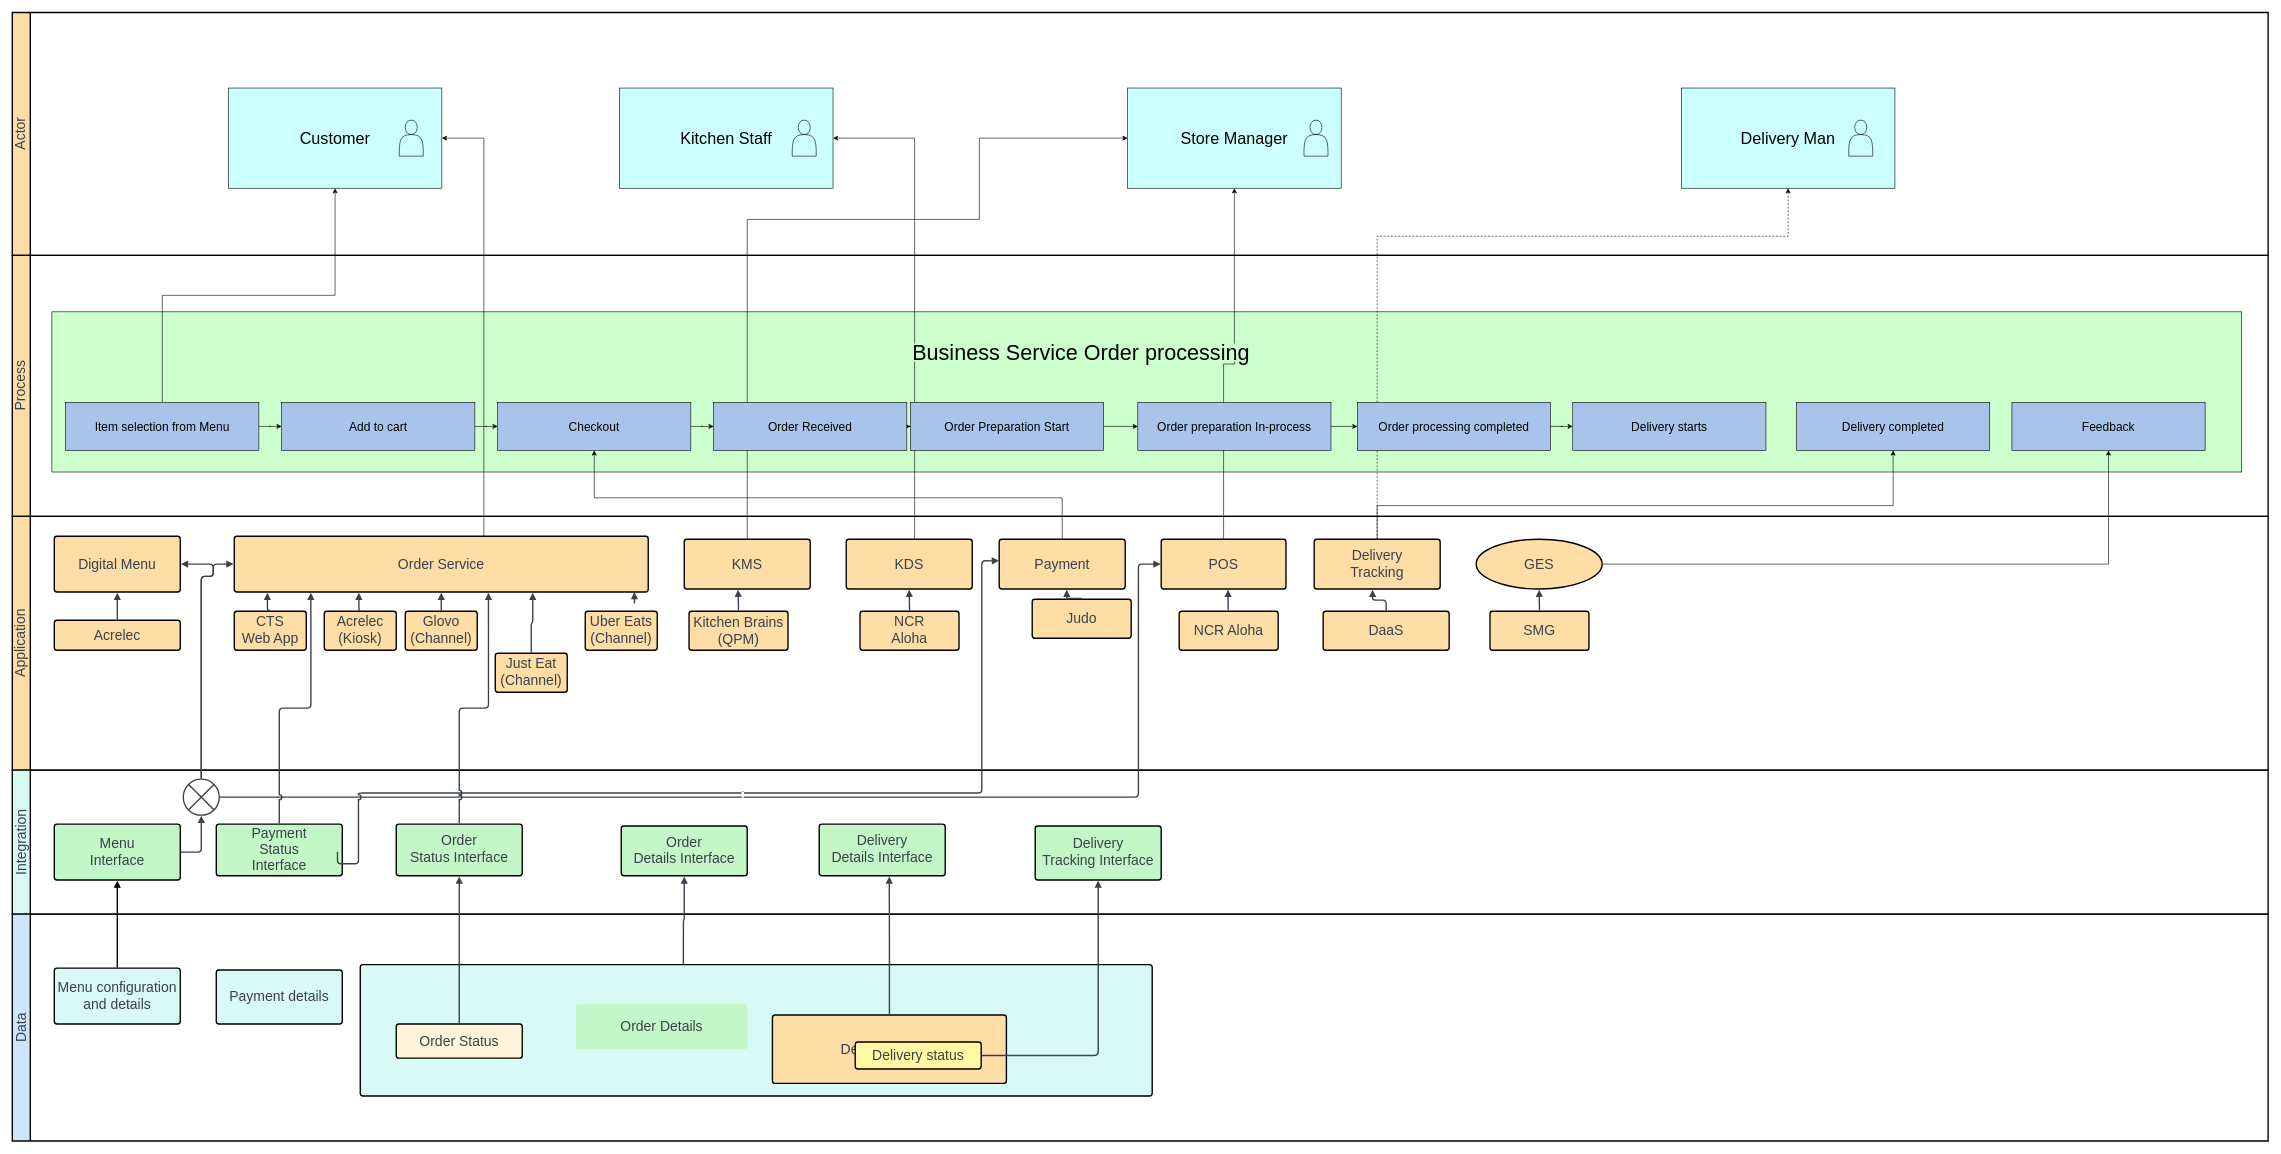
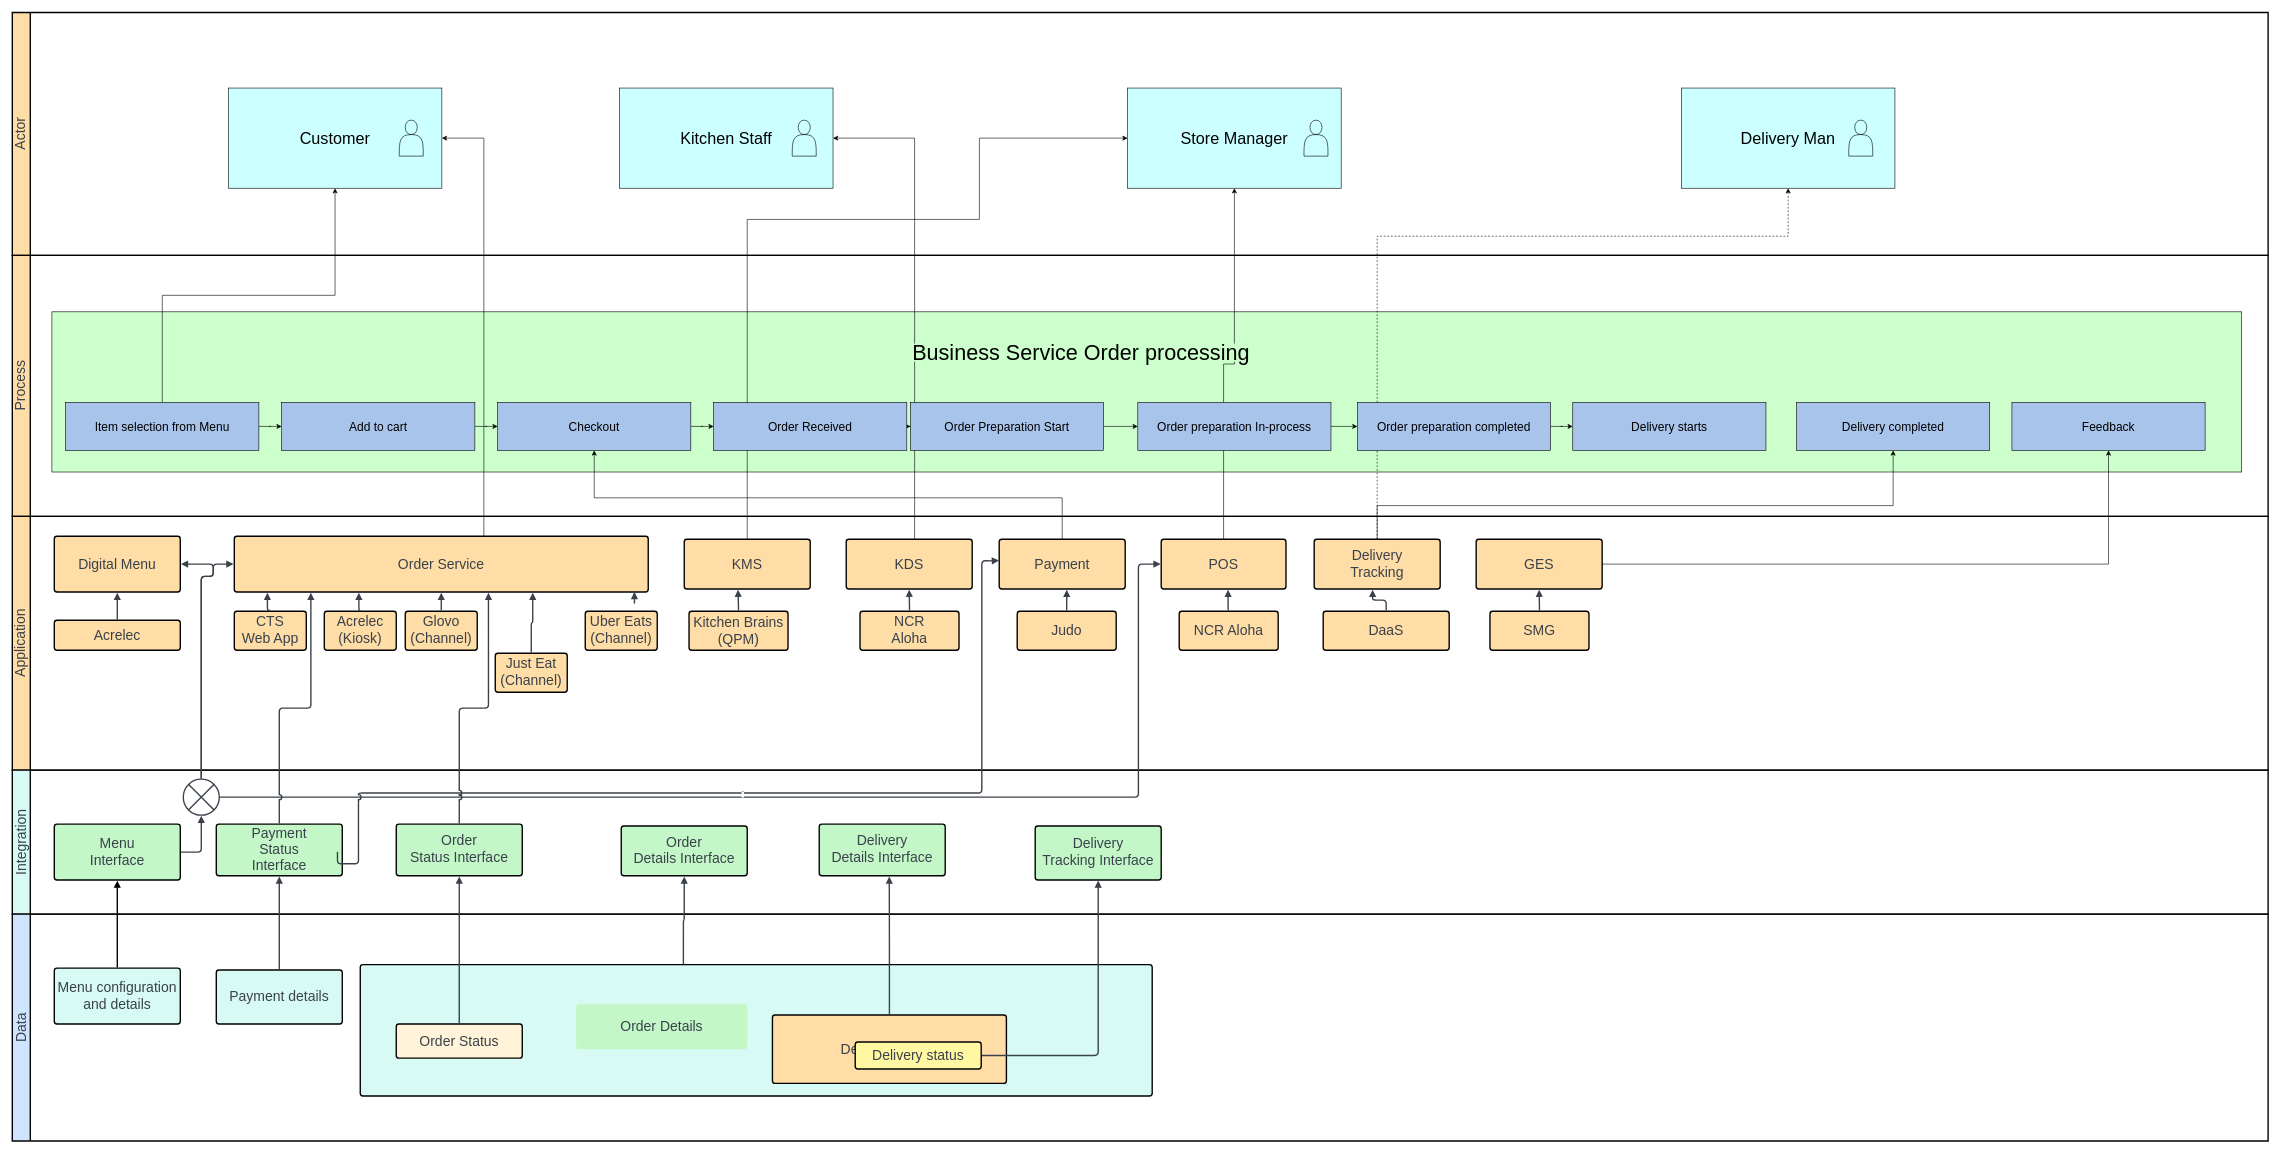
(1454, 426) -> (1454, 426)
(1539, 564) -> (1539, 564)
(1082, 619) -> (1067, 631)
none -> (279, 926)
